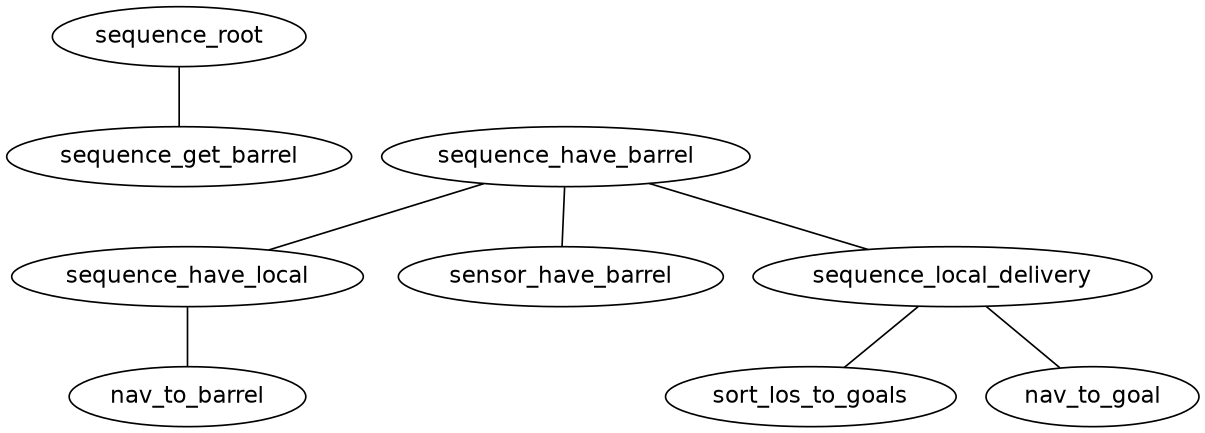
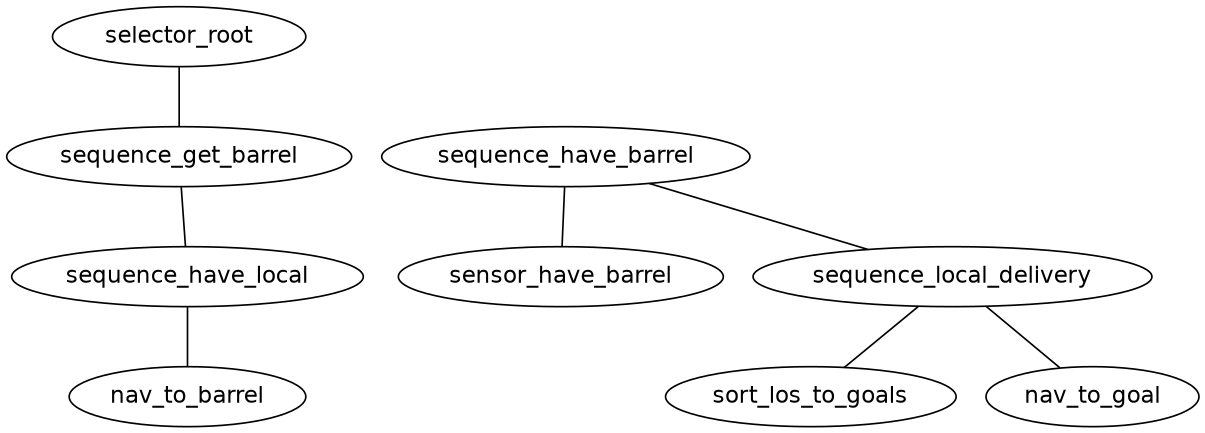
(179, 37) -> (179, 37)
(376, 217) -> (183, 217)
